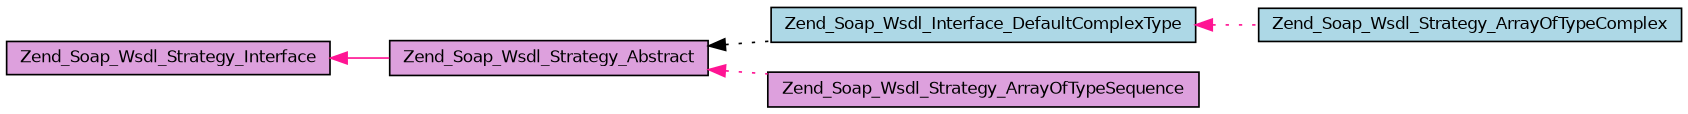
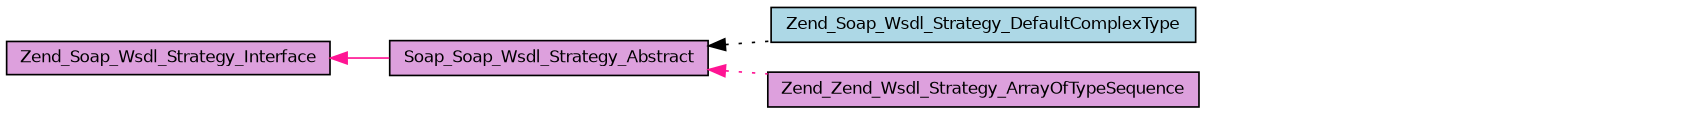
(983, 25) -> (983, 25)
(1470, 25) -> none
(549, 58) -> (549, 58)
(983, 90) -> (983, 90)
